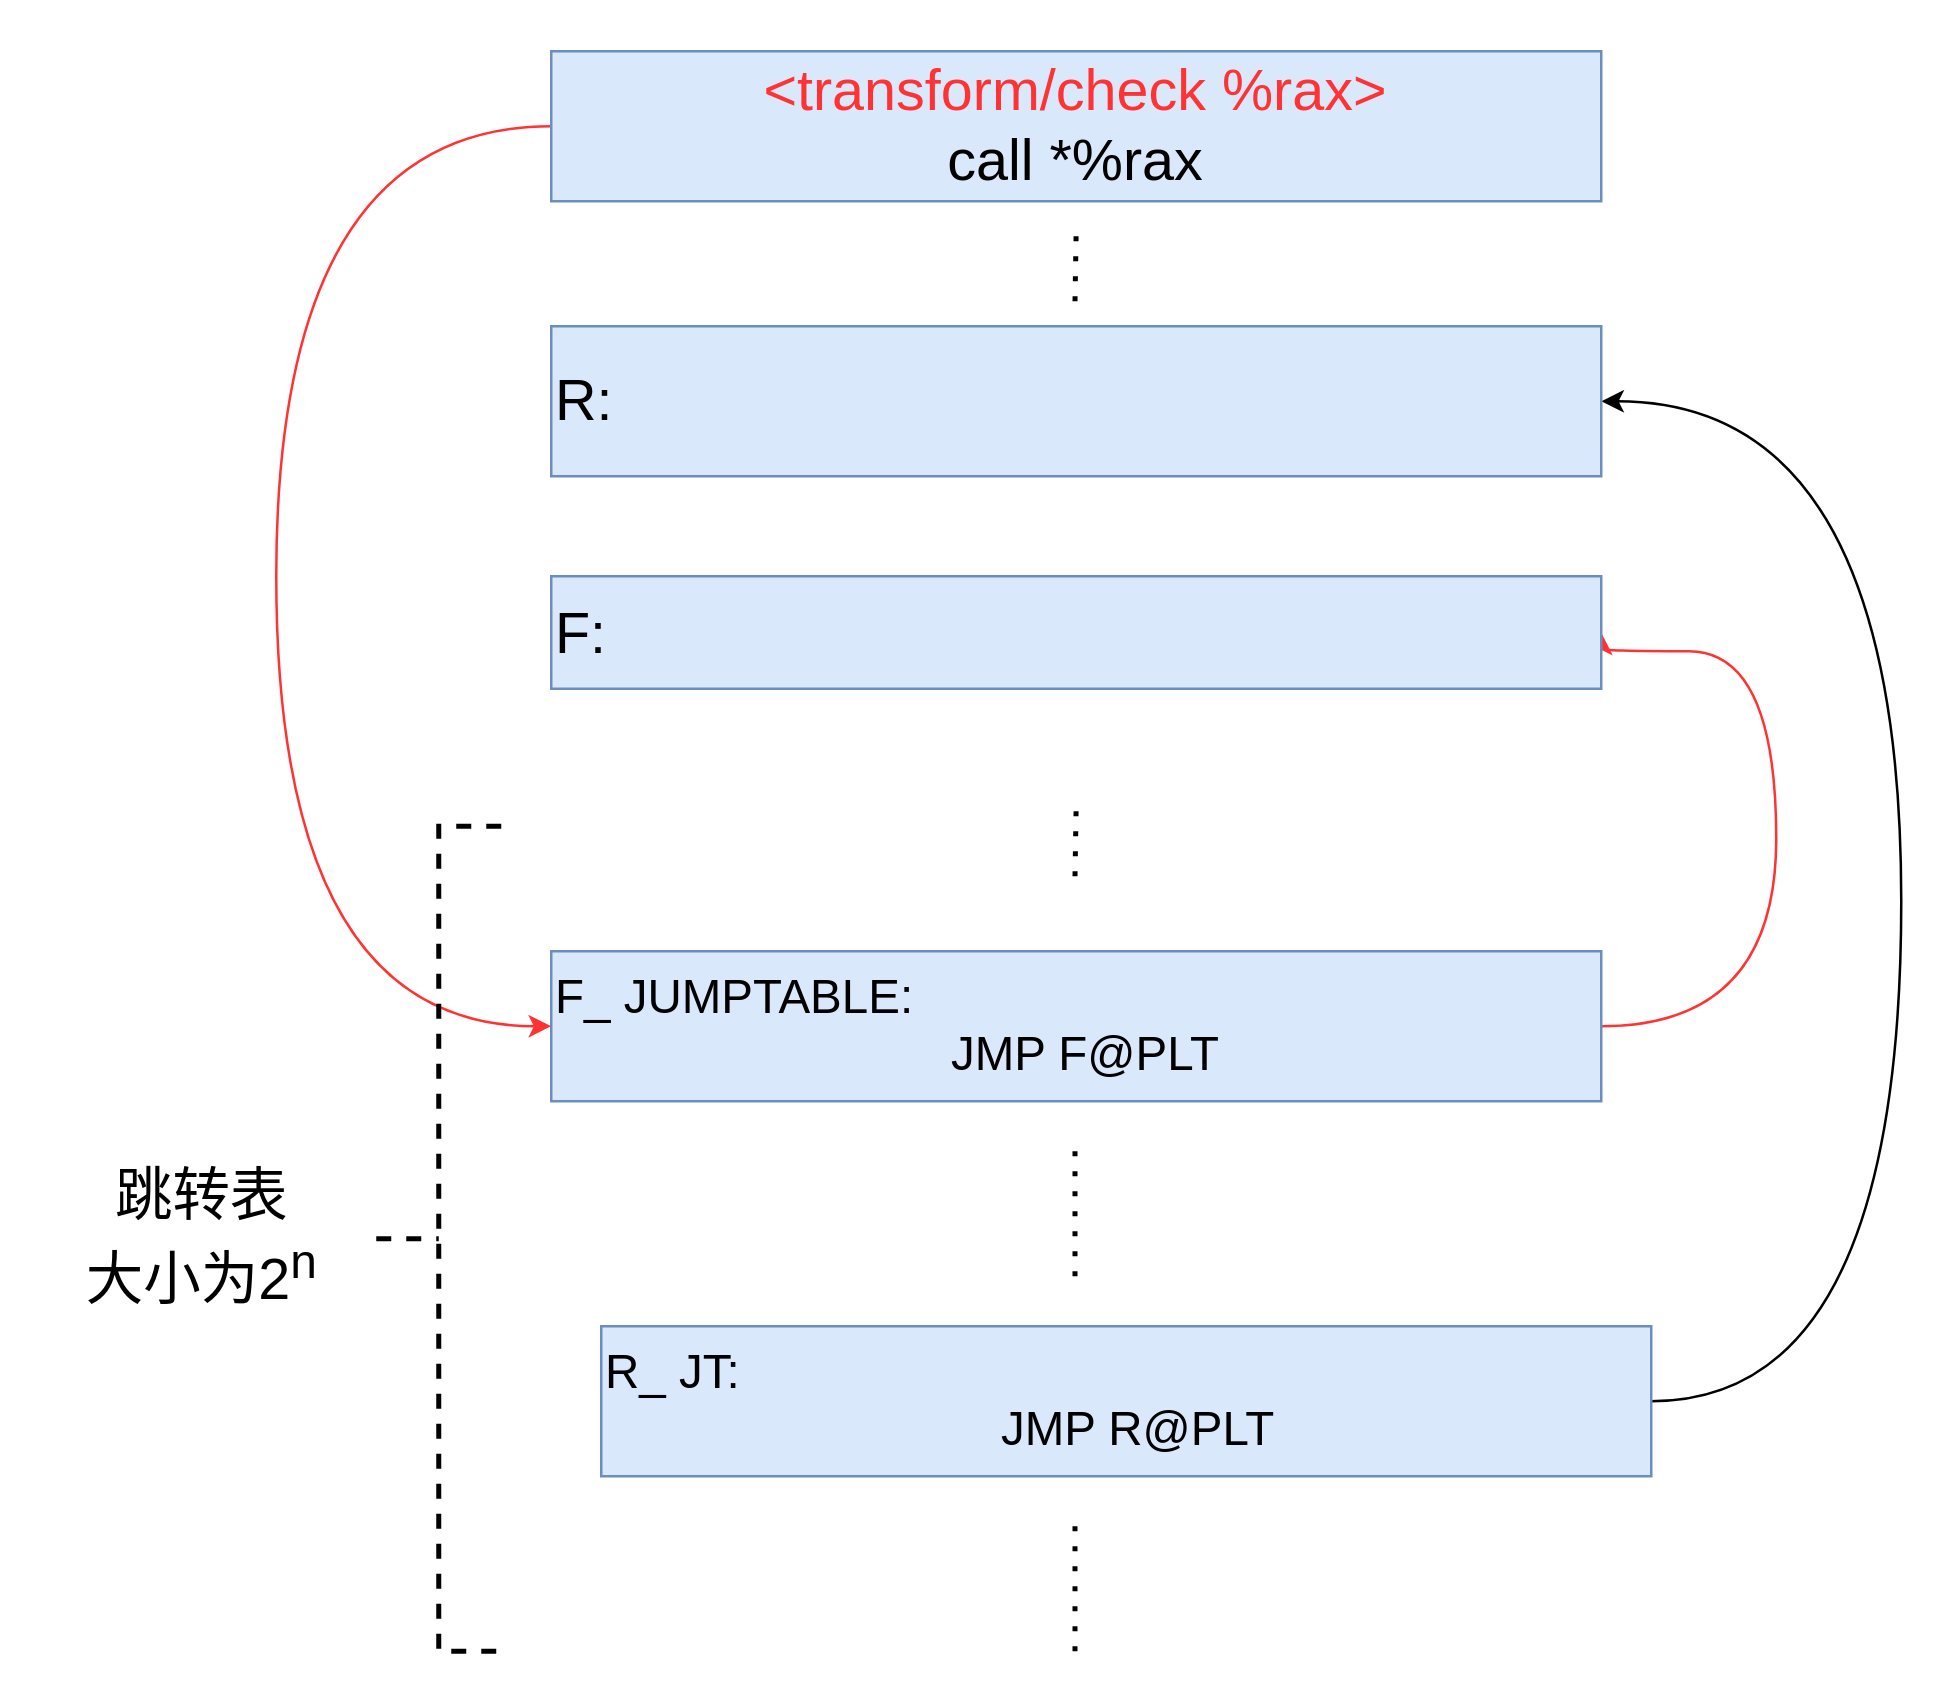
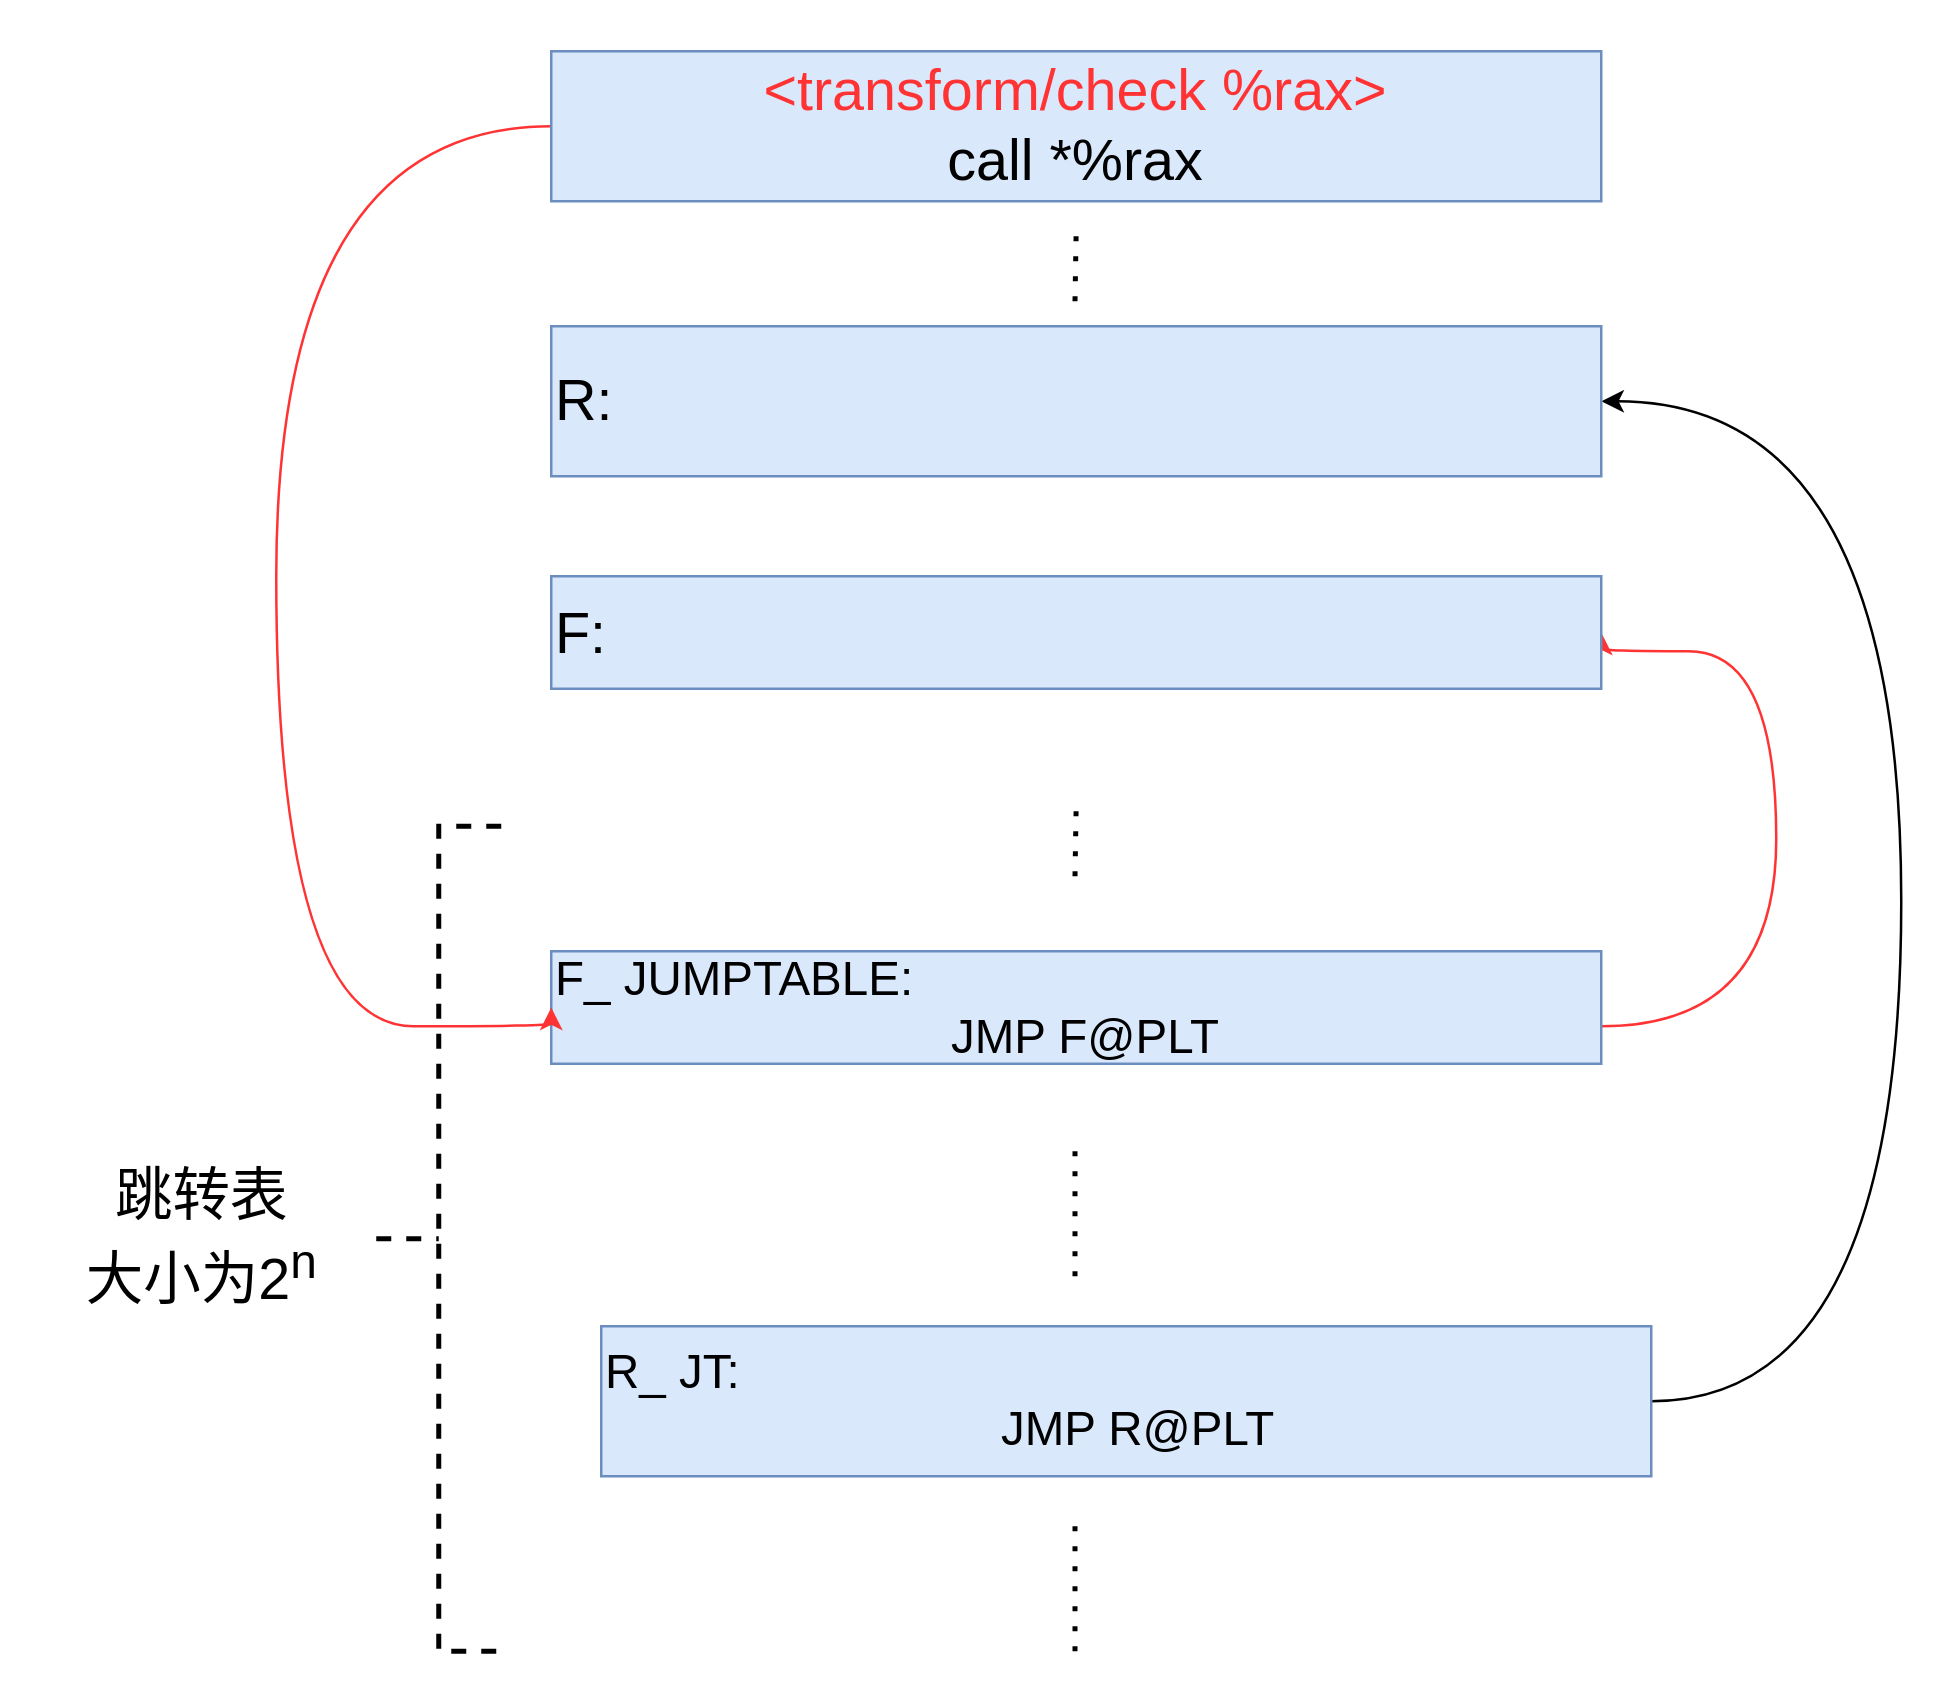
(1076, 1026) -> (1076, 1008)
